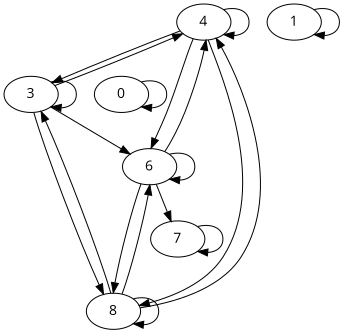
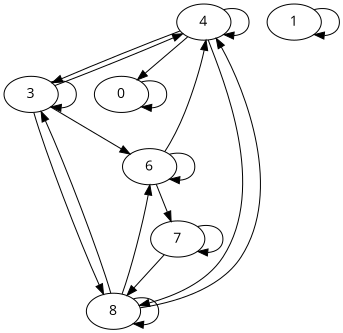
(175, 89) -> (167, 55)
(126, 233) -> (149, 271)
